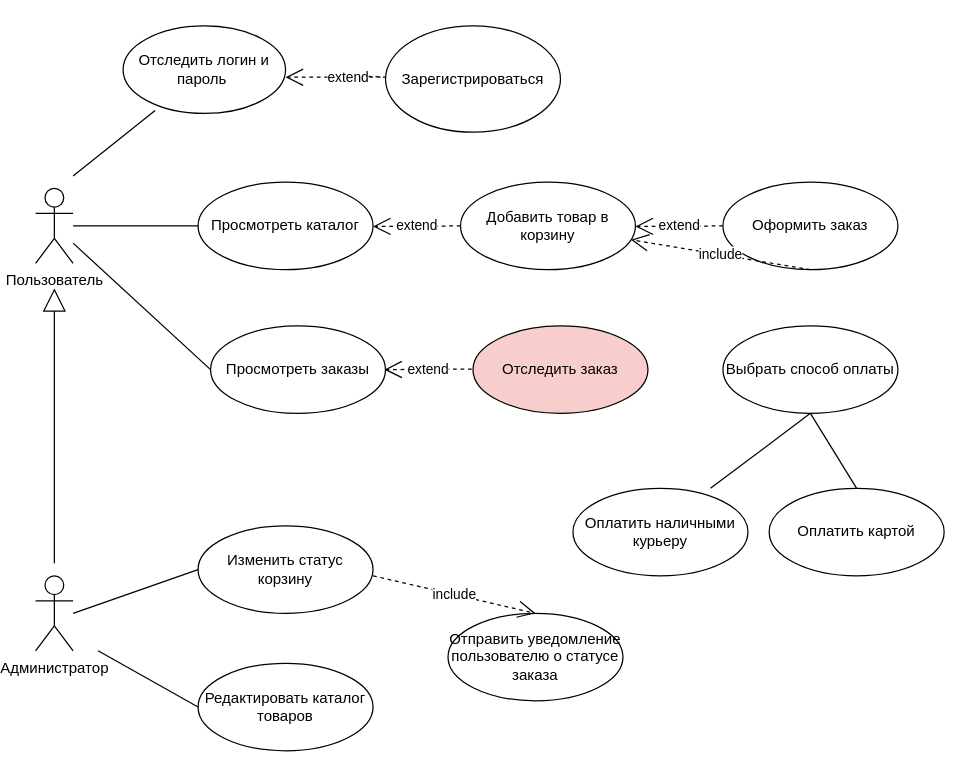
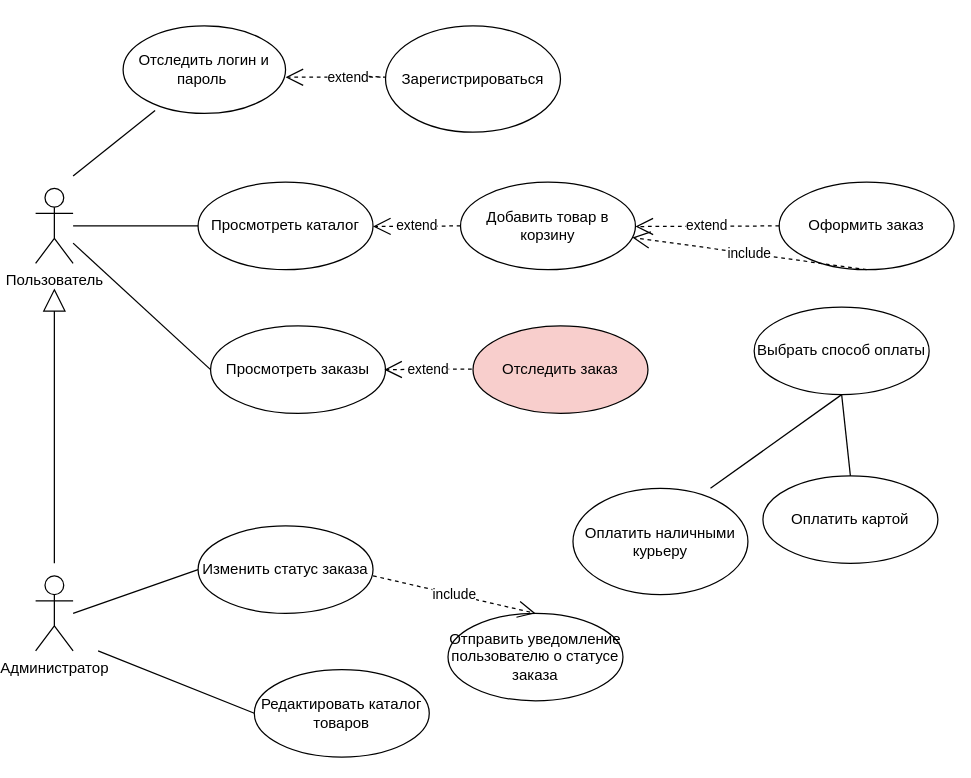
(811, 226) -> (867, 226)
(811, 369) -> (842, 351)
(661, 532) -> (661, 541)
(857, 532) -> (851, 519)
(286, 569) -> (286, 569)
(286, 707) -> (342, 713)
